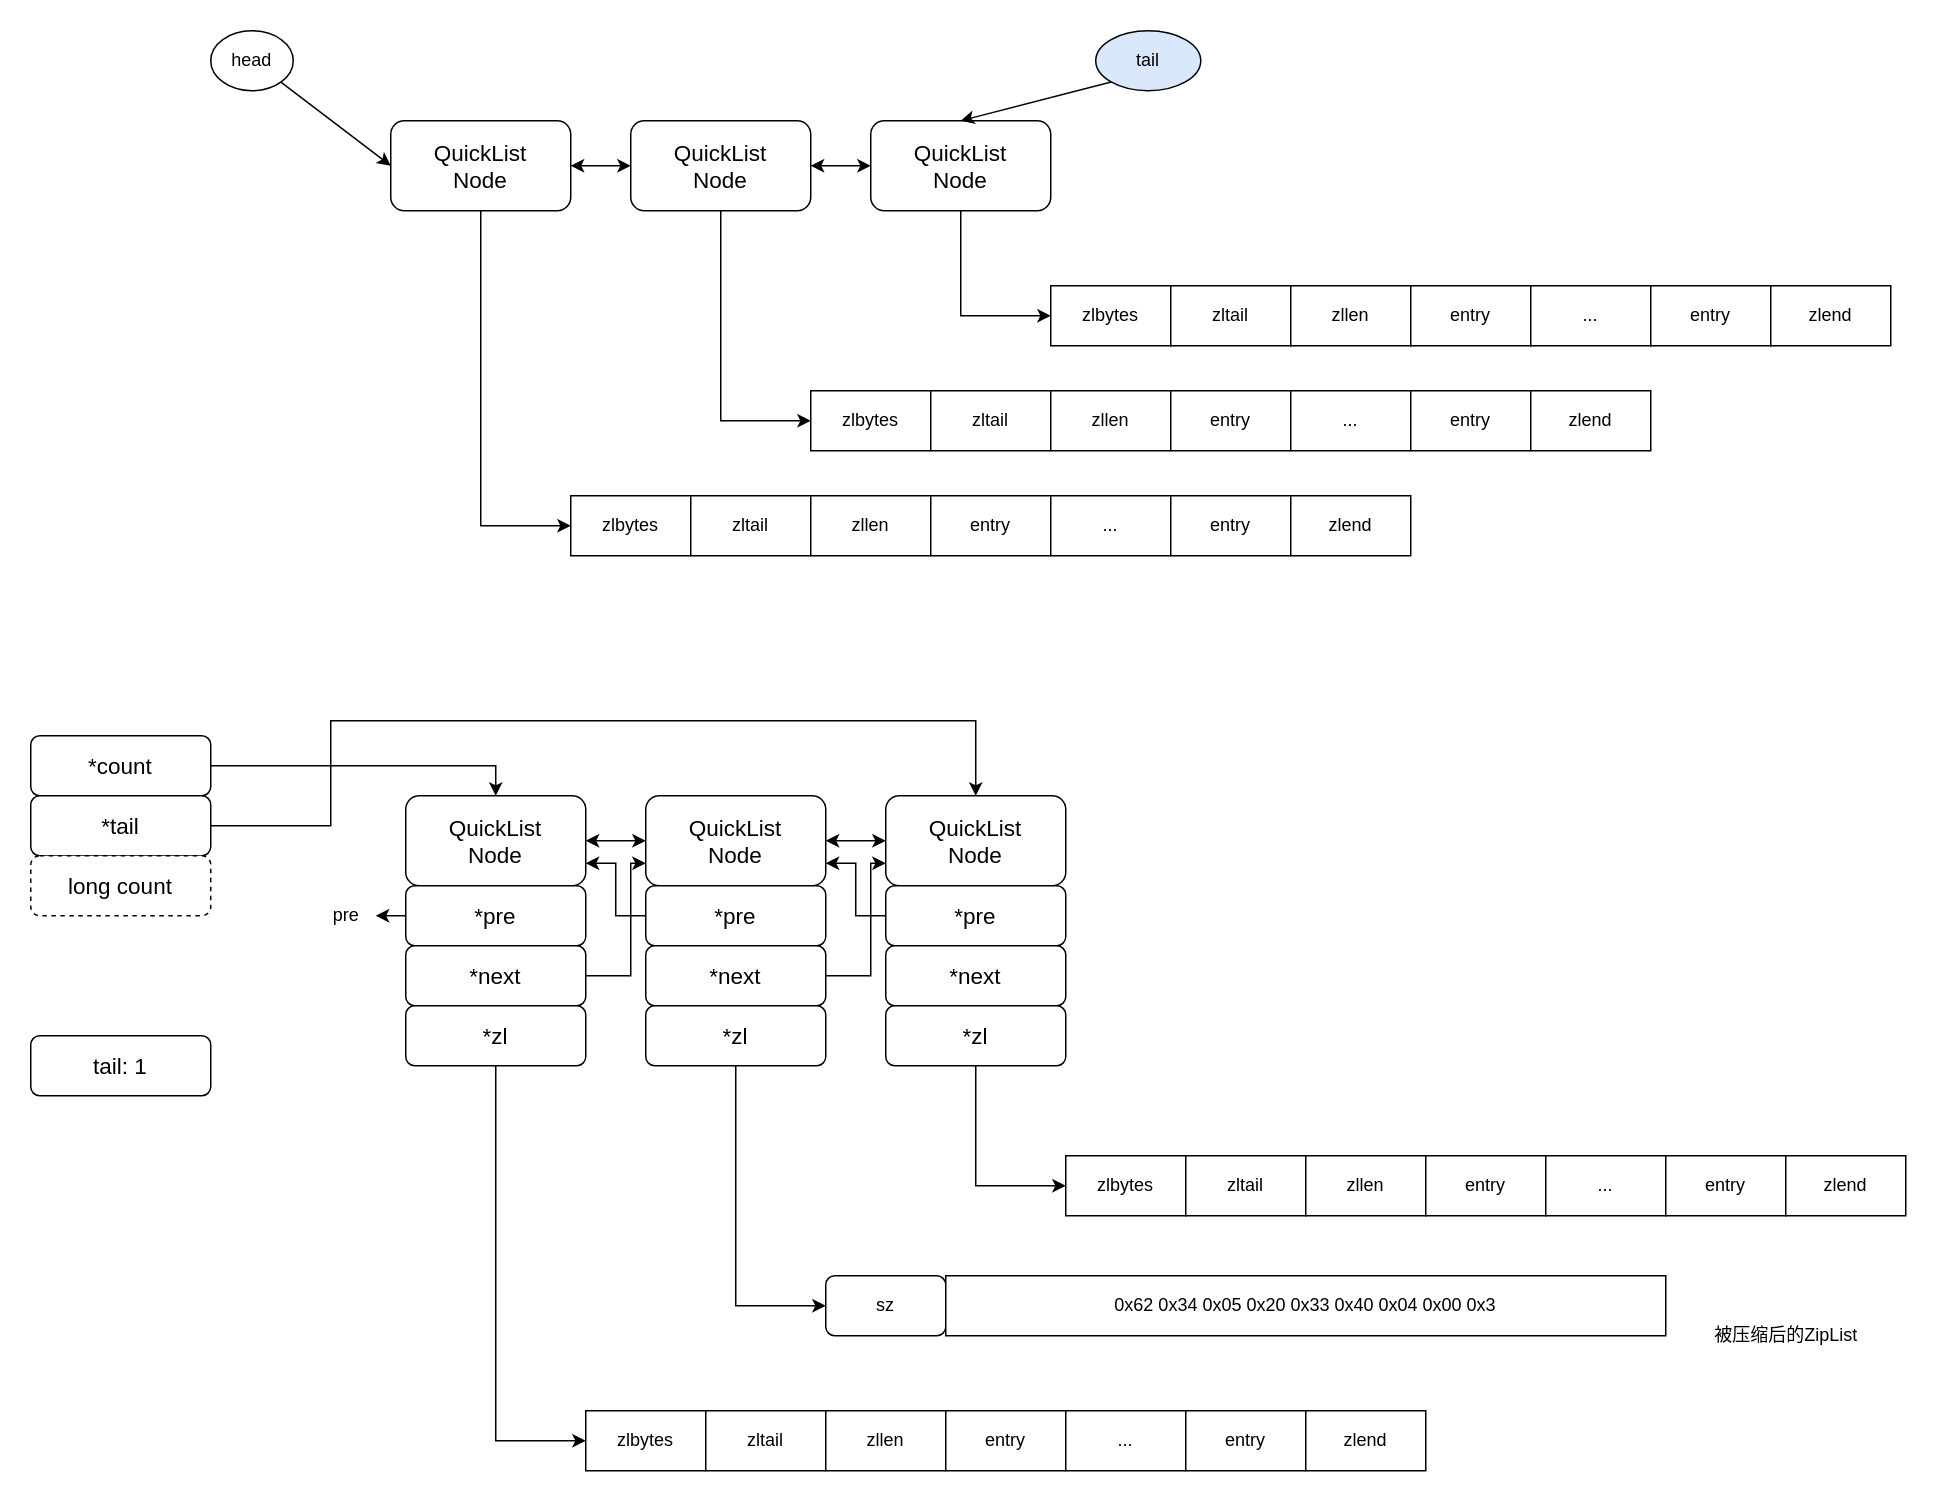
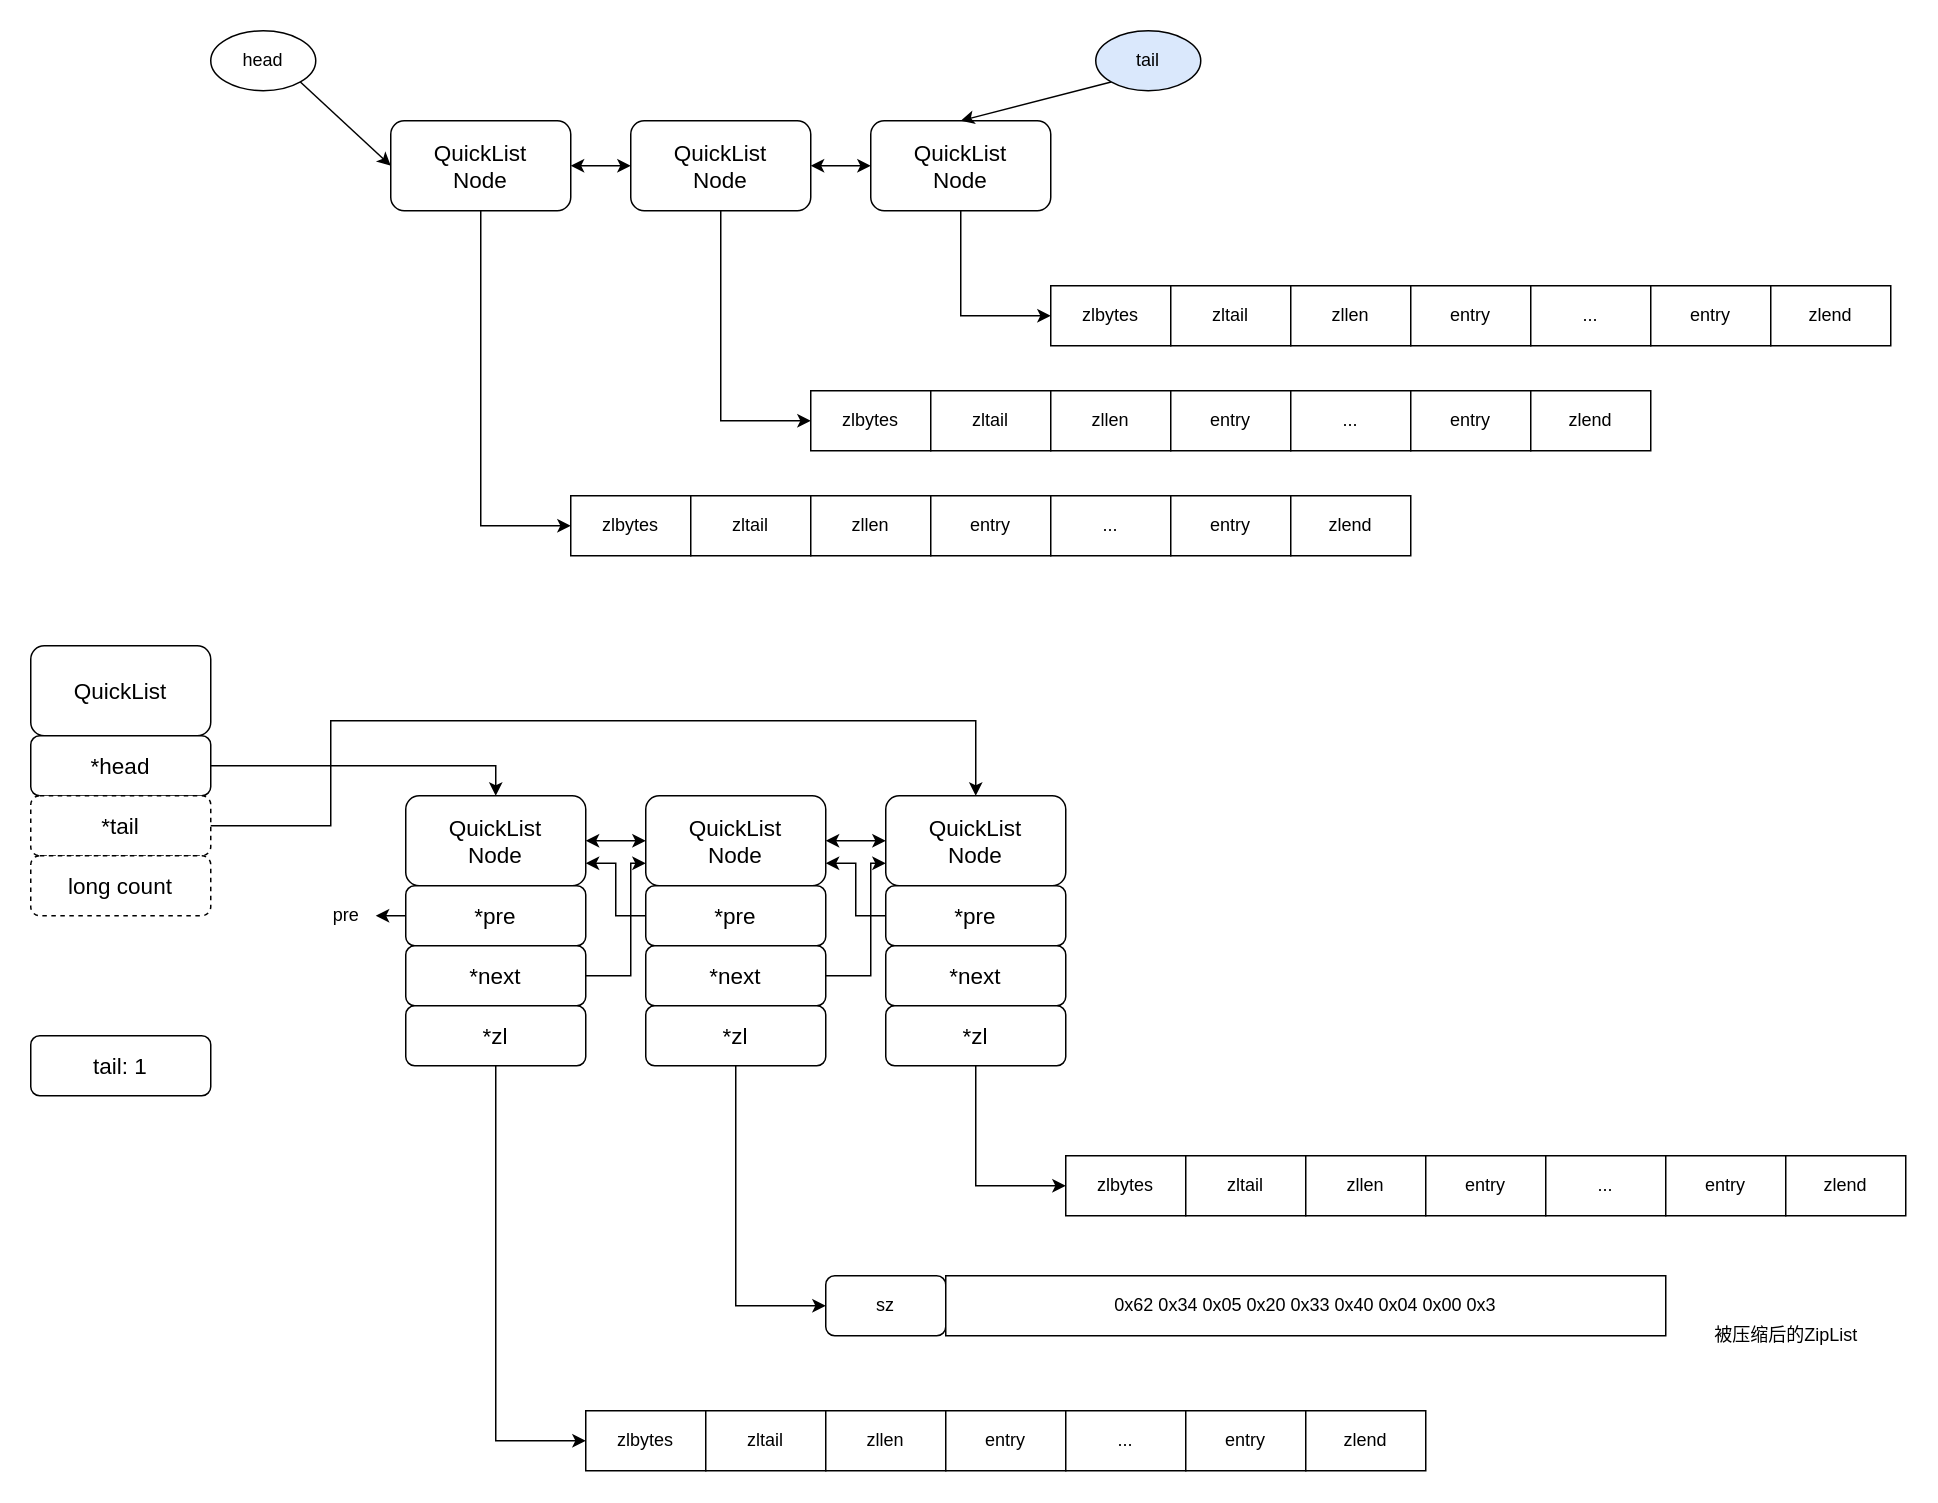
(252, 61) -> (263, 61)
none -> (121, 691)
(121, 766) -> (121, 766)
(121, 826) -> (121, 826)
